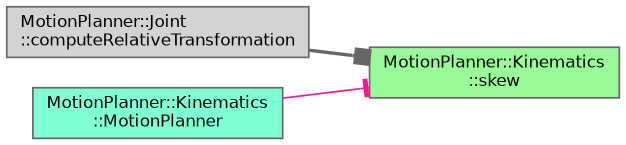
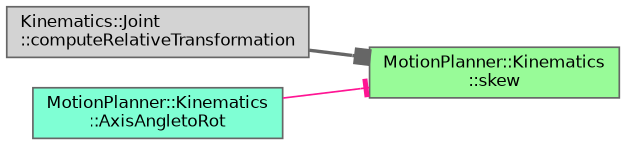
(158, 32) -> (158, 32)
(158, 113) -> (158, 113)
